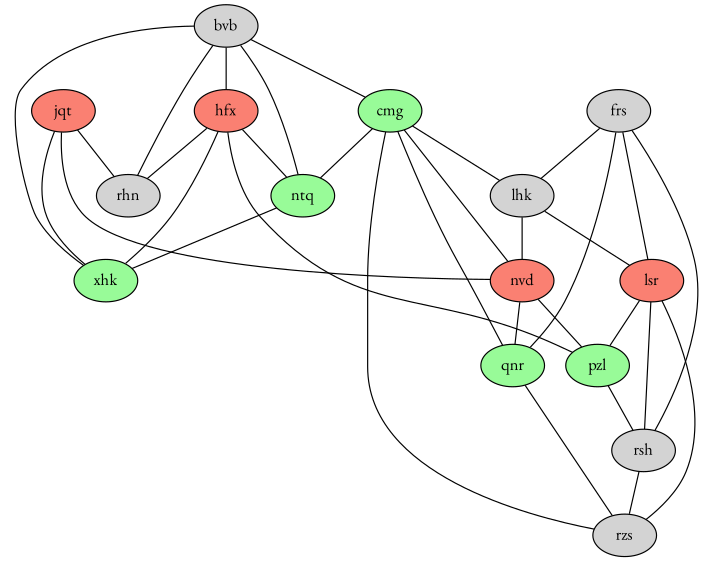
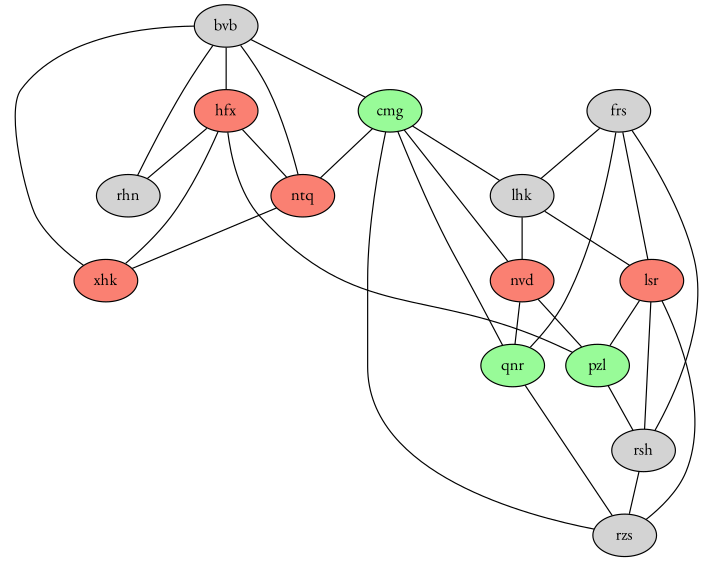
(63, 111) -> none
(303, 196) -> (303, 196)
(106, 281) -> (106, 281)
